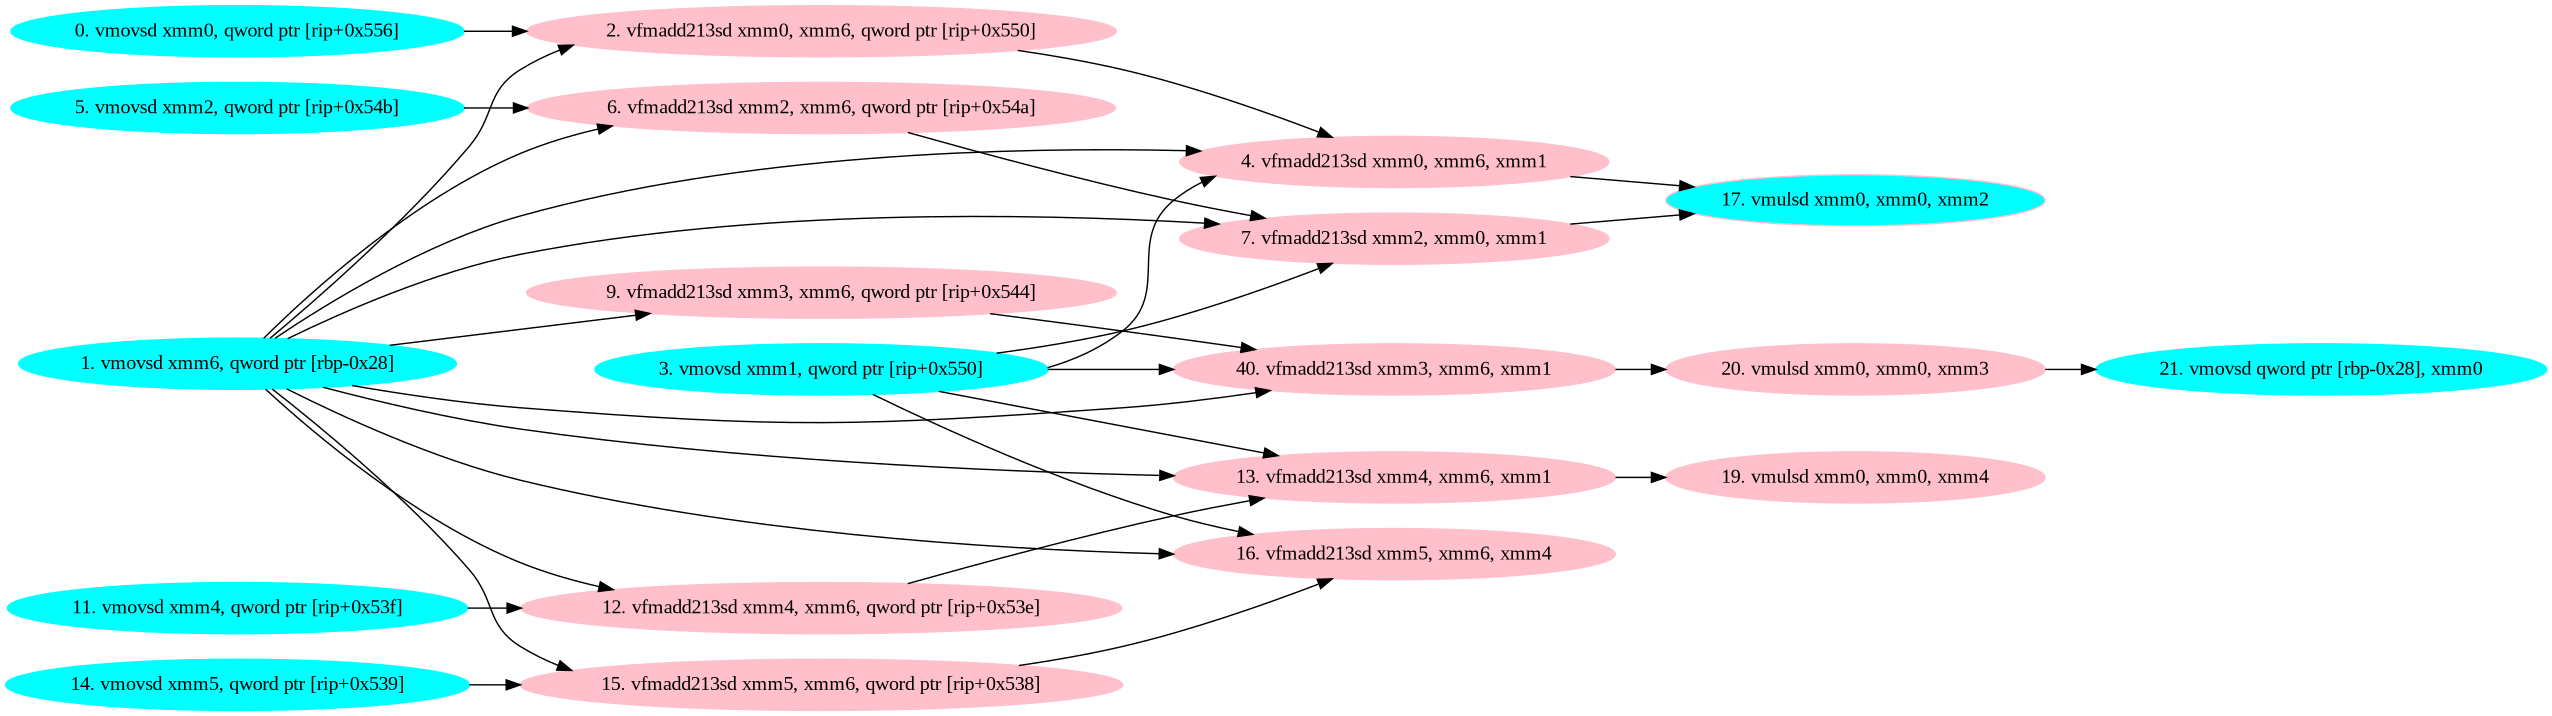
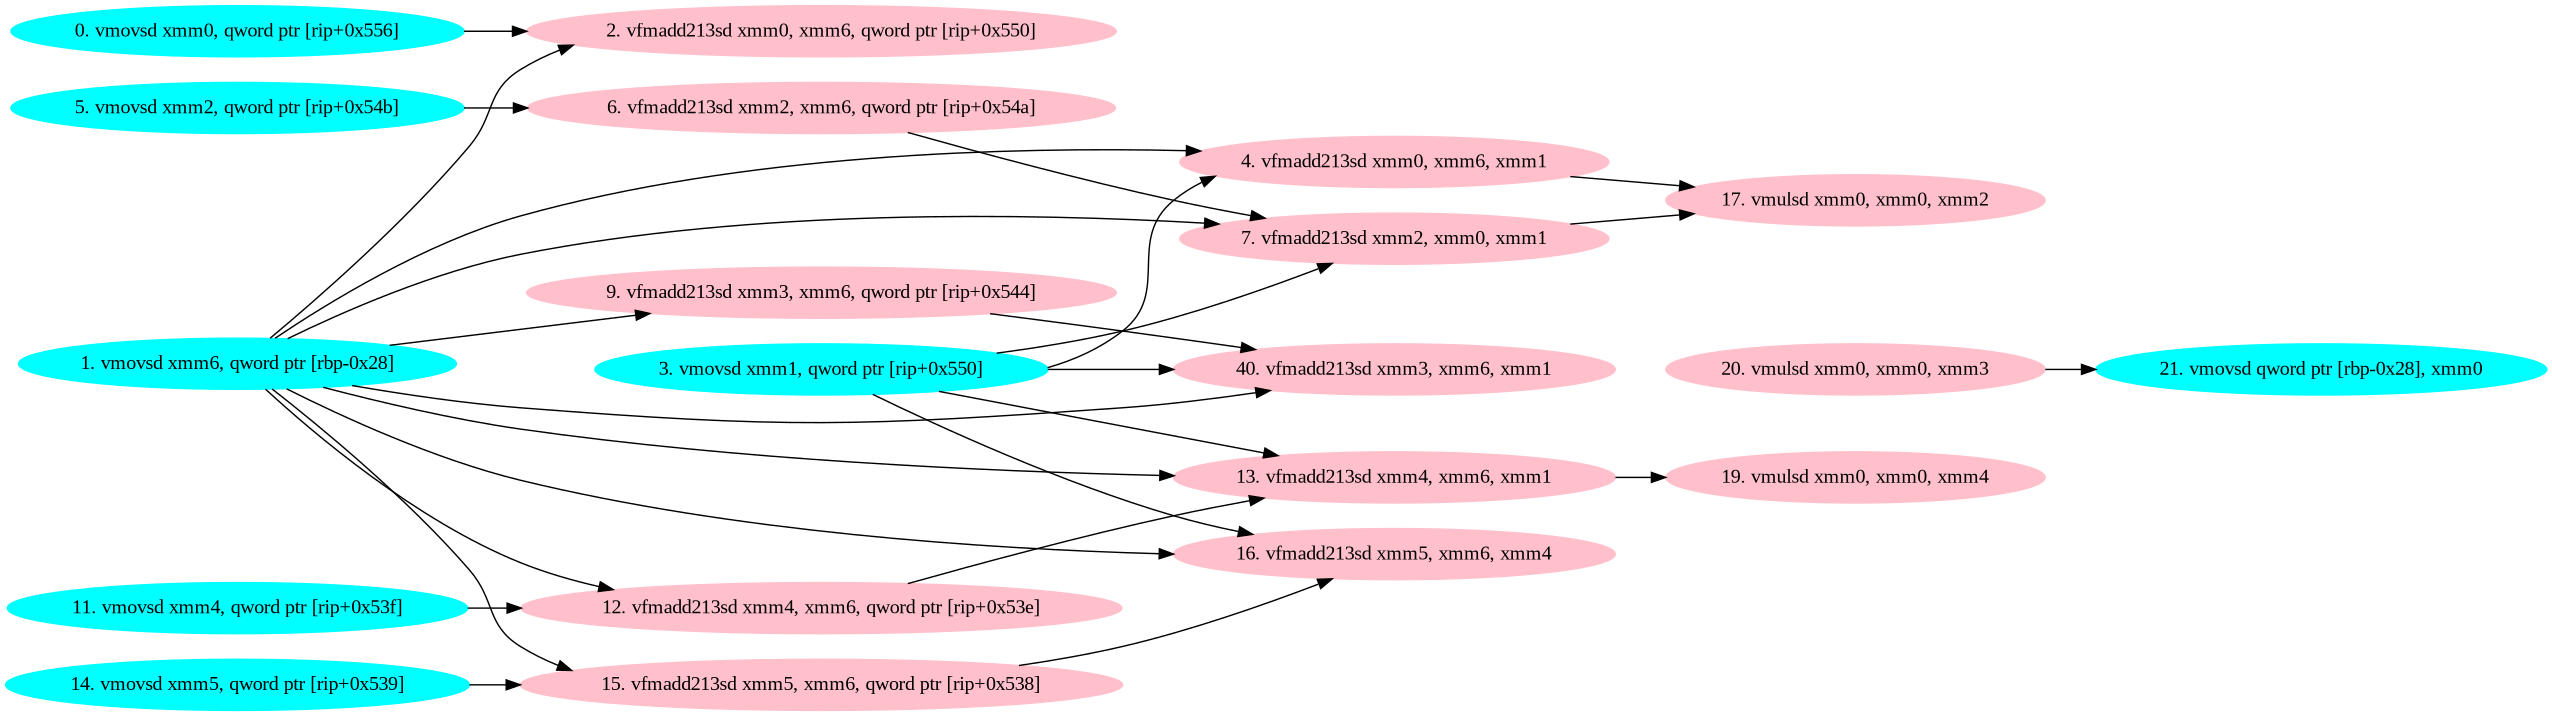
(1170, 82) -> none
(434, 200) -> none
(1855, 200) -> (1855, 200)
(1633, 369) -> none
